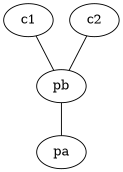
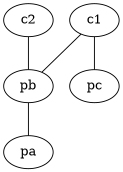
none -> (94, 86)
